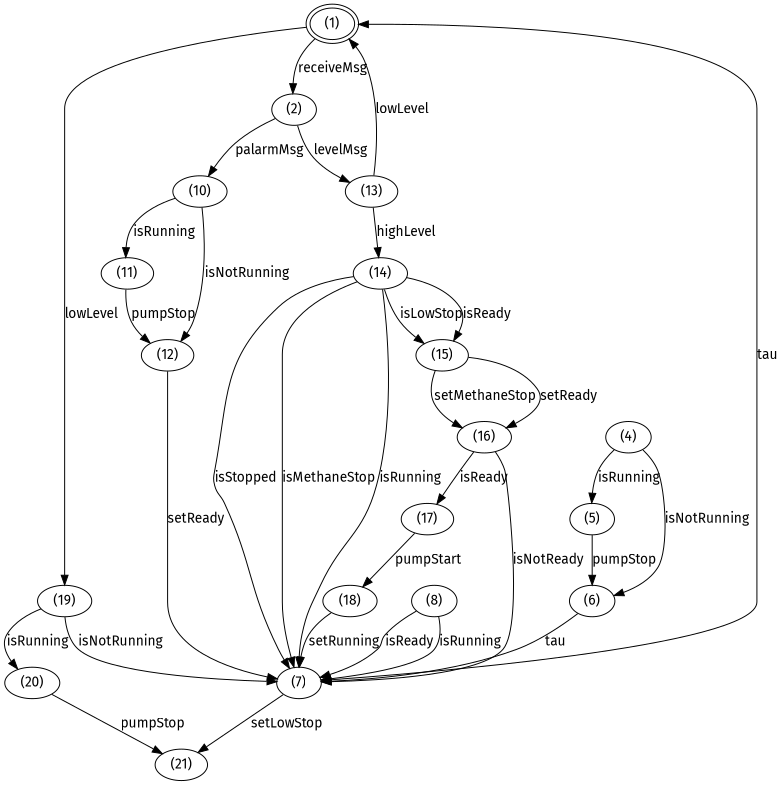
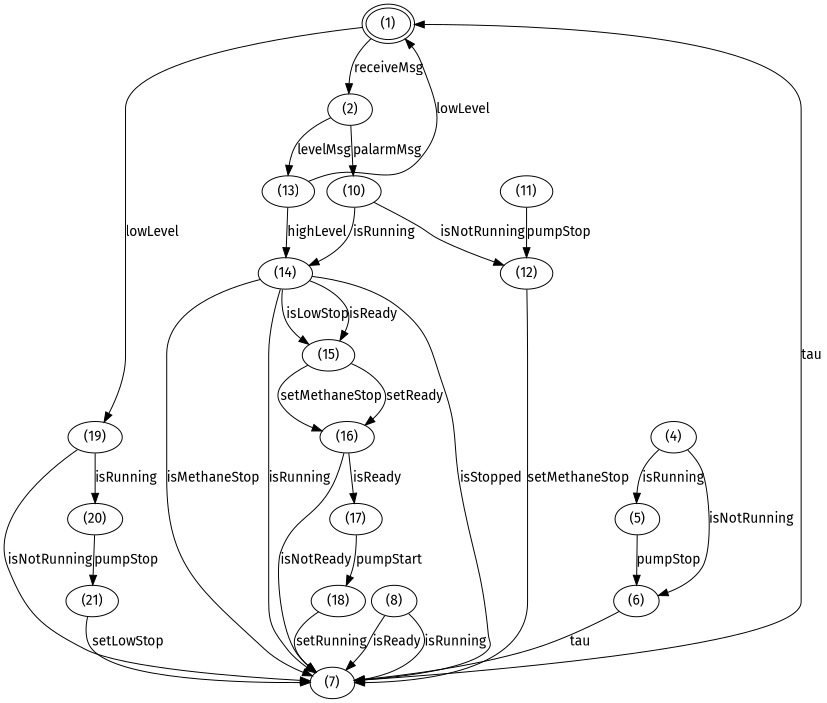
(142, 215) -> (345, 241)
(196, 519) -> (579, 478)
(245, 721) -> (177, 676)
